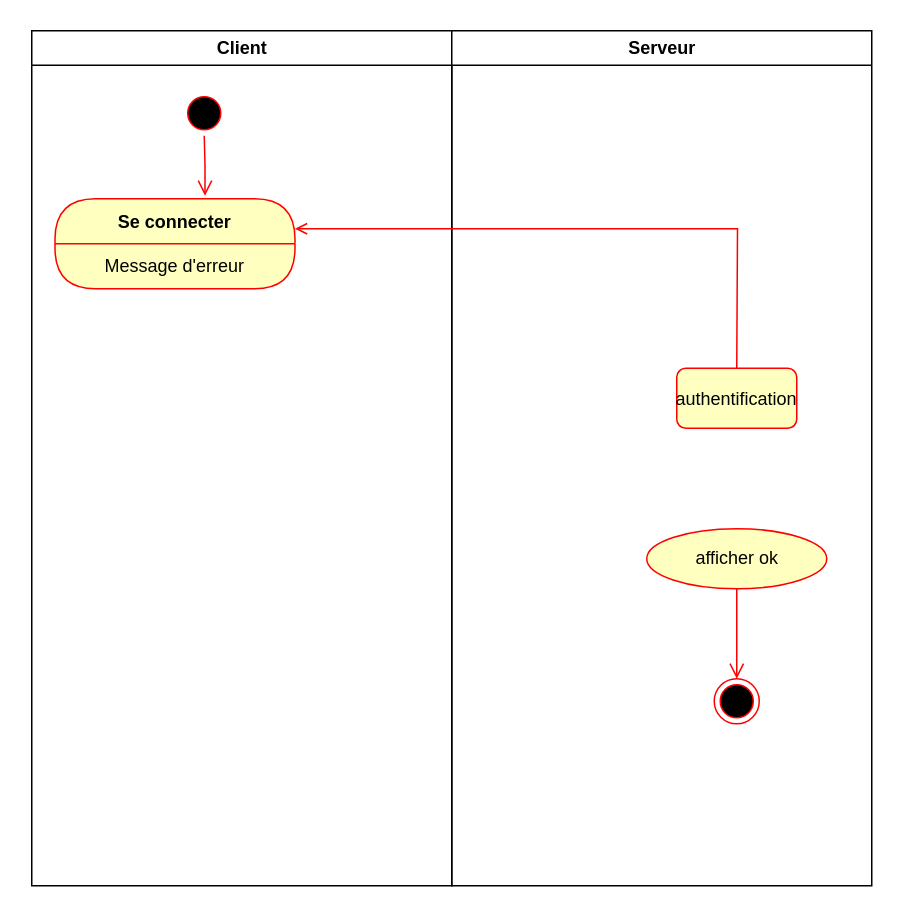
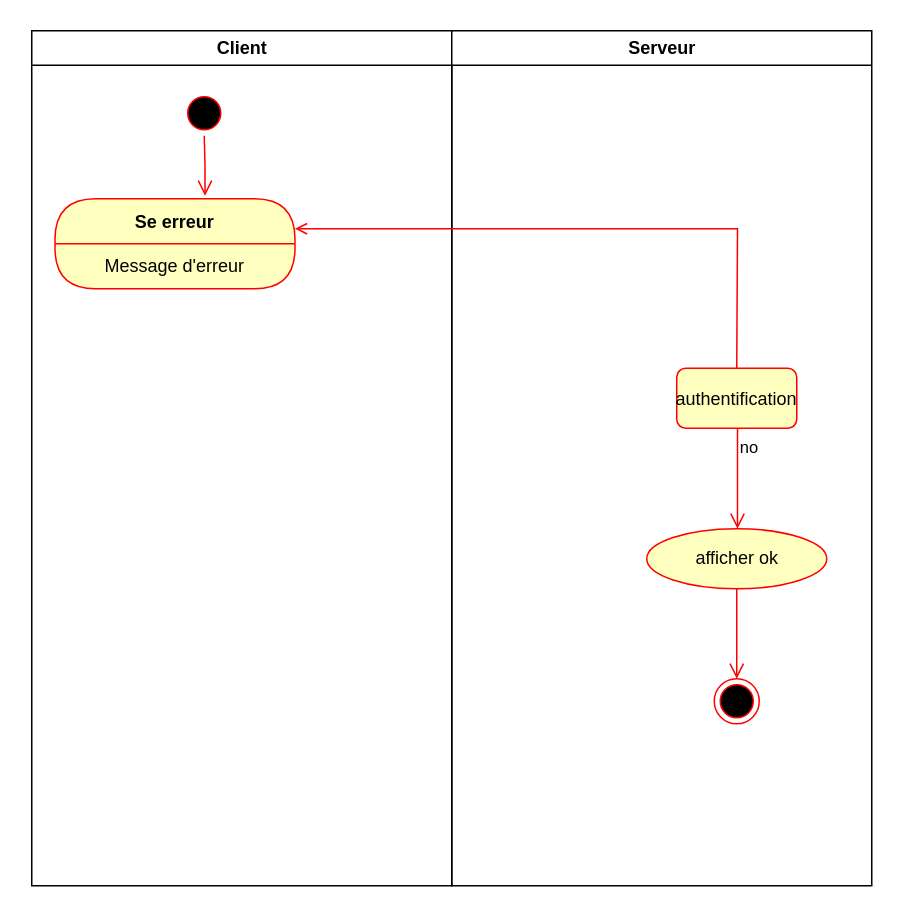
(174, 222) -> (174, 222)
none -> (737, 476)
